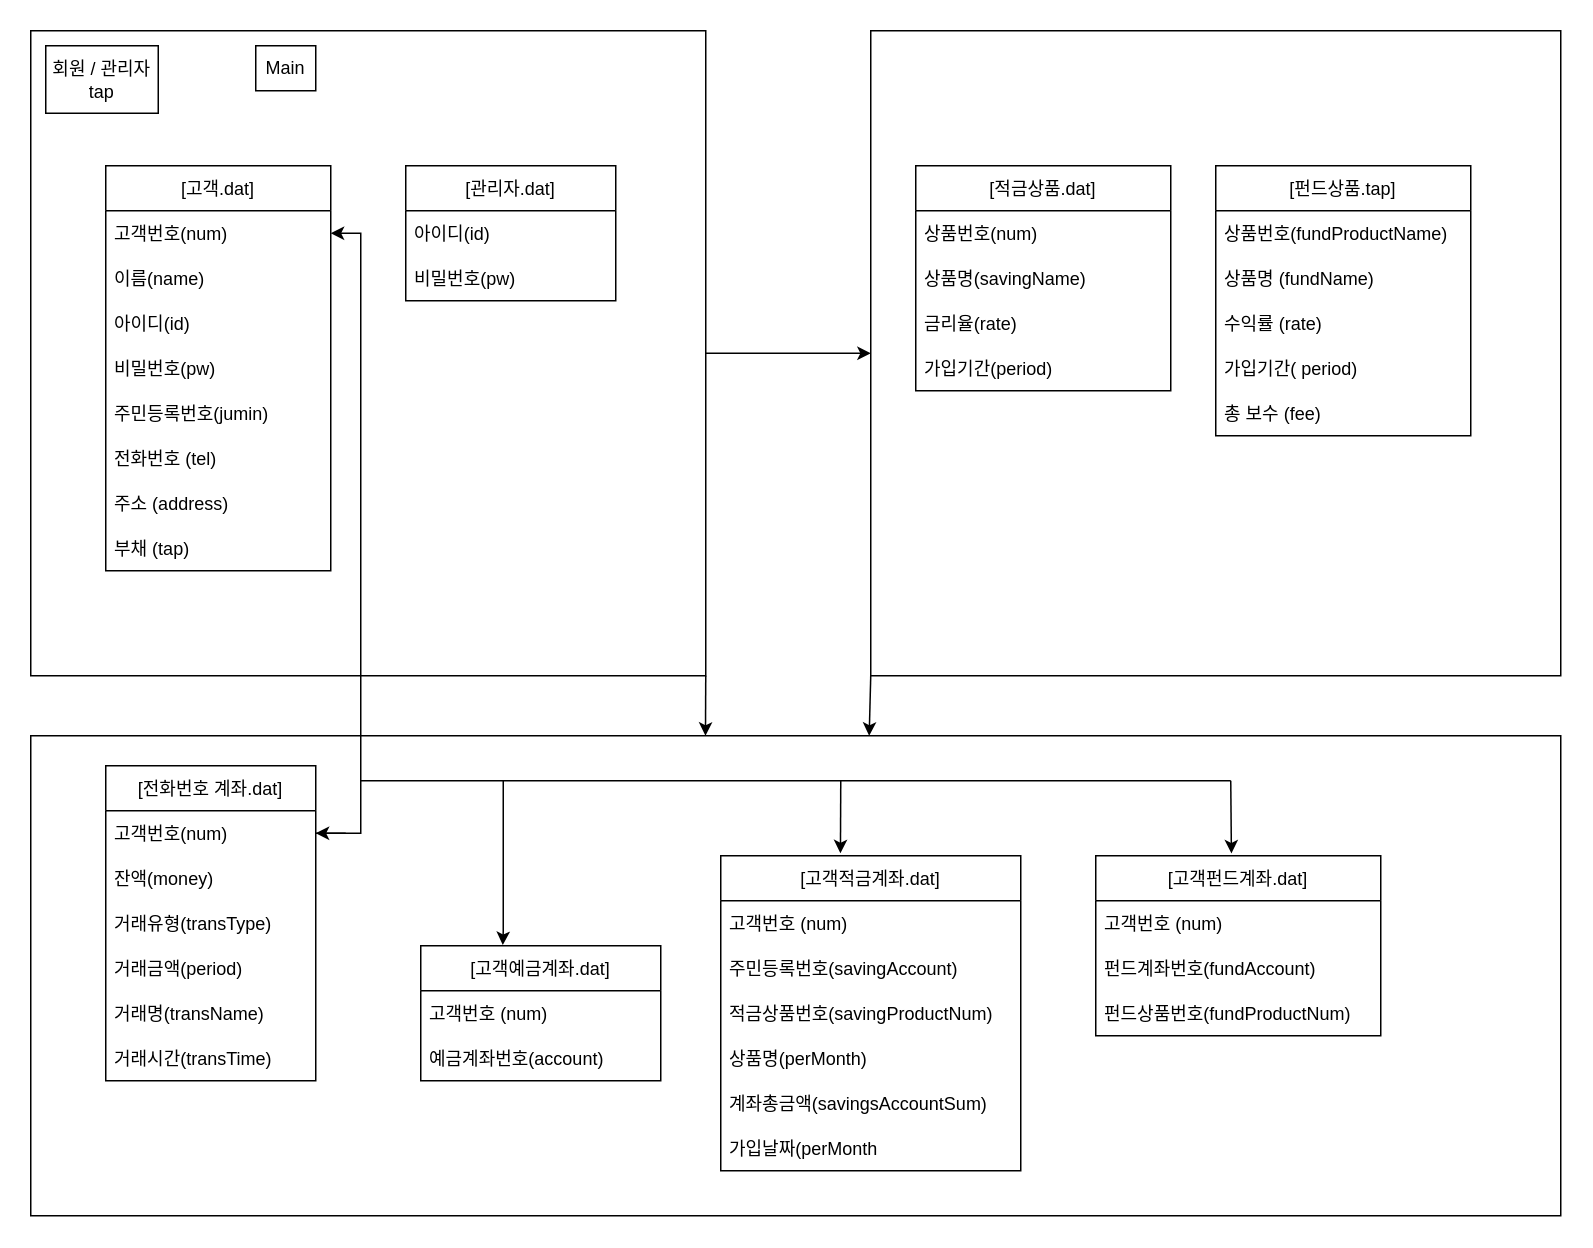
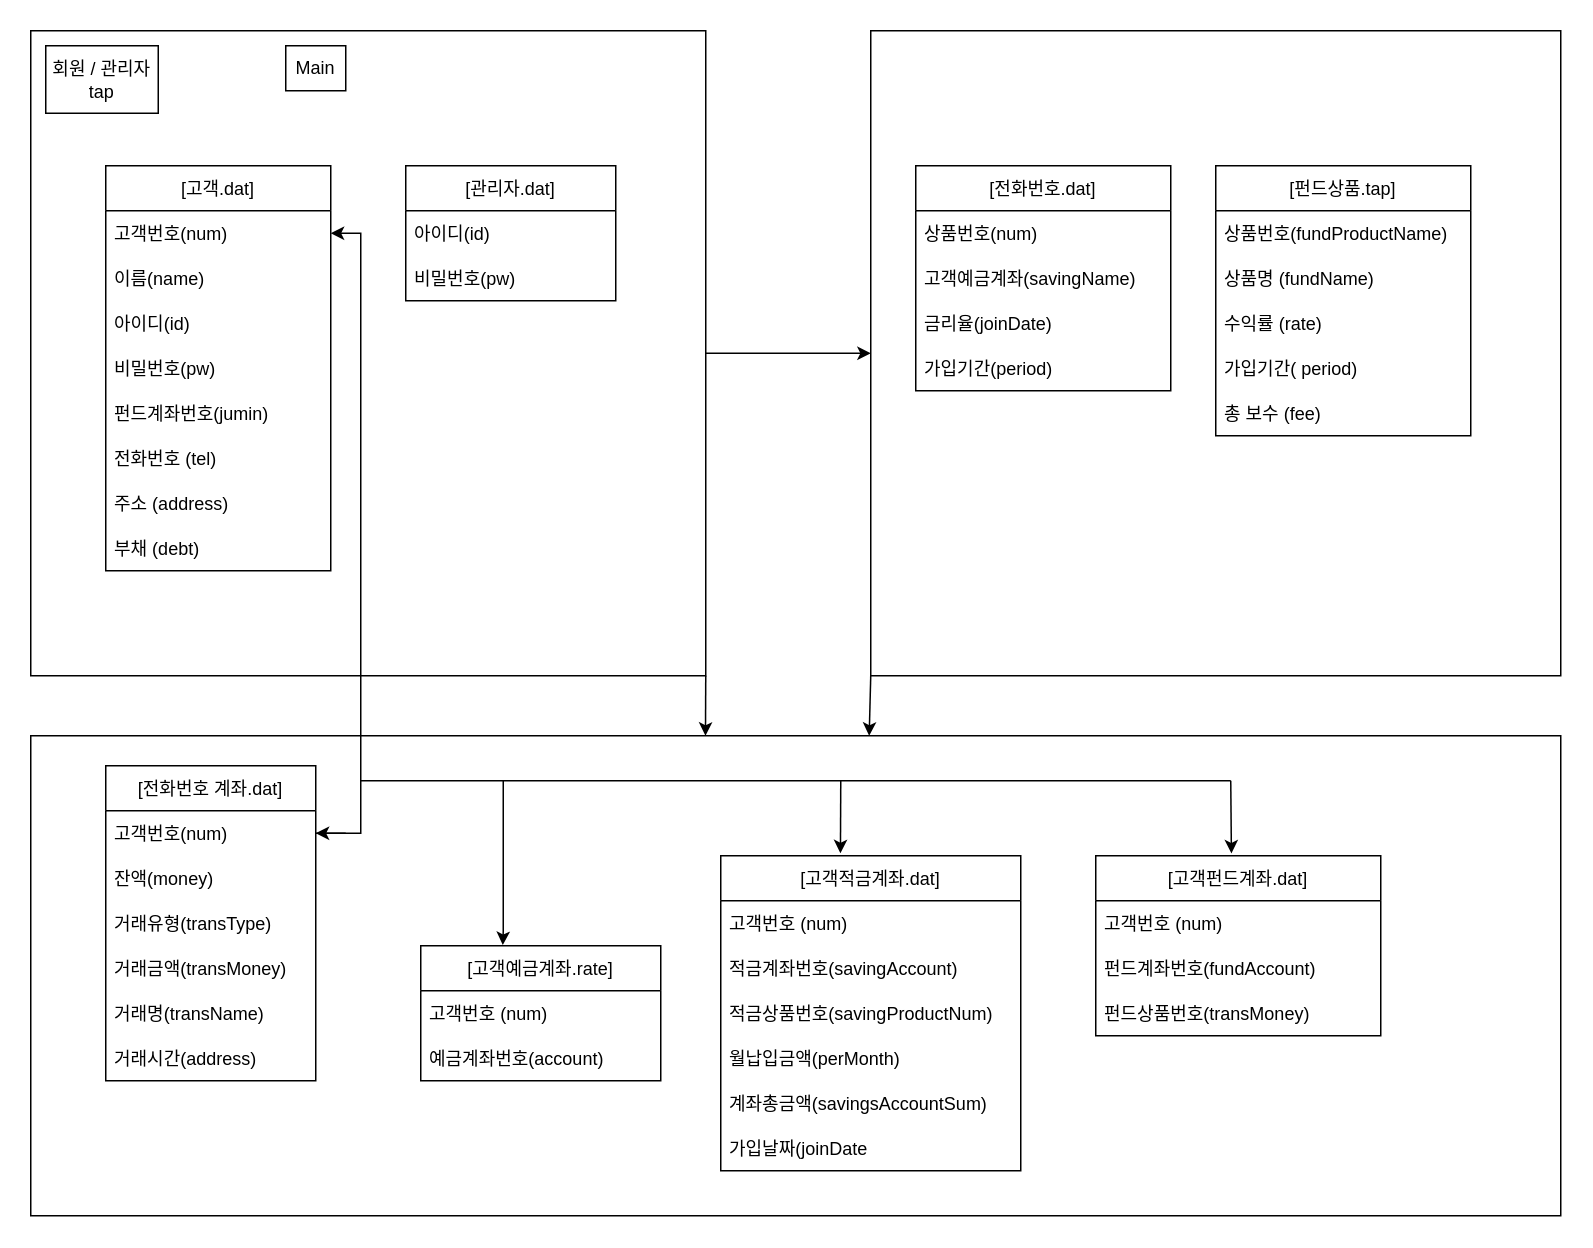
(286, 68) -> (316, 68)
(1043, 189) -> (1043, 189)
(1009, 279) -> (1036, 279)
(981, 324) -> (999, 324)
(201, 414) -> (201, 414)
(160, 549) -> (165, 549)
(188, 969) -> (210, 969)
(540, 969) -> (540, 969)
(856, 969) -> (856, 969)
(1239, 1014) -> (1218, 1014)
(203, 1059) -> (195, 1059)
(806, 1059) -> (824, 1059)
(810, 1149) -> (808, 1149)
